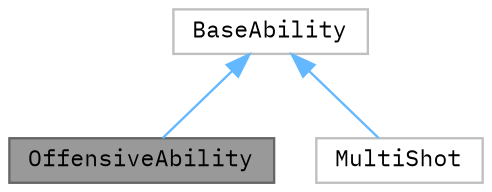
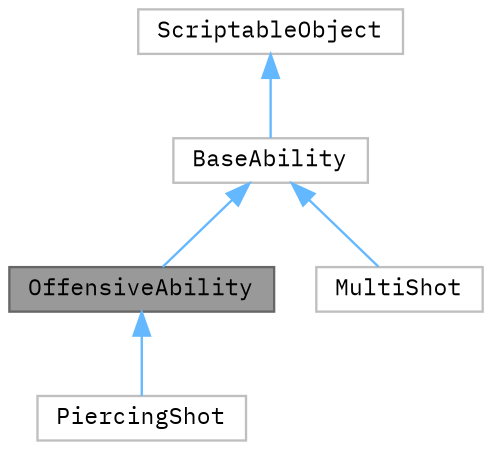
none -> (271, 32)
none -> (142, 418)
